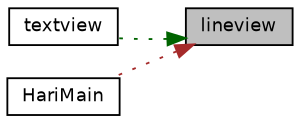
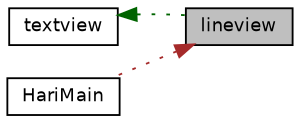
(143, 39) -> (161, 14)
